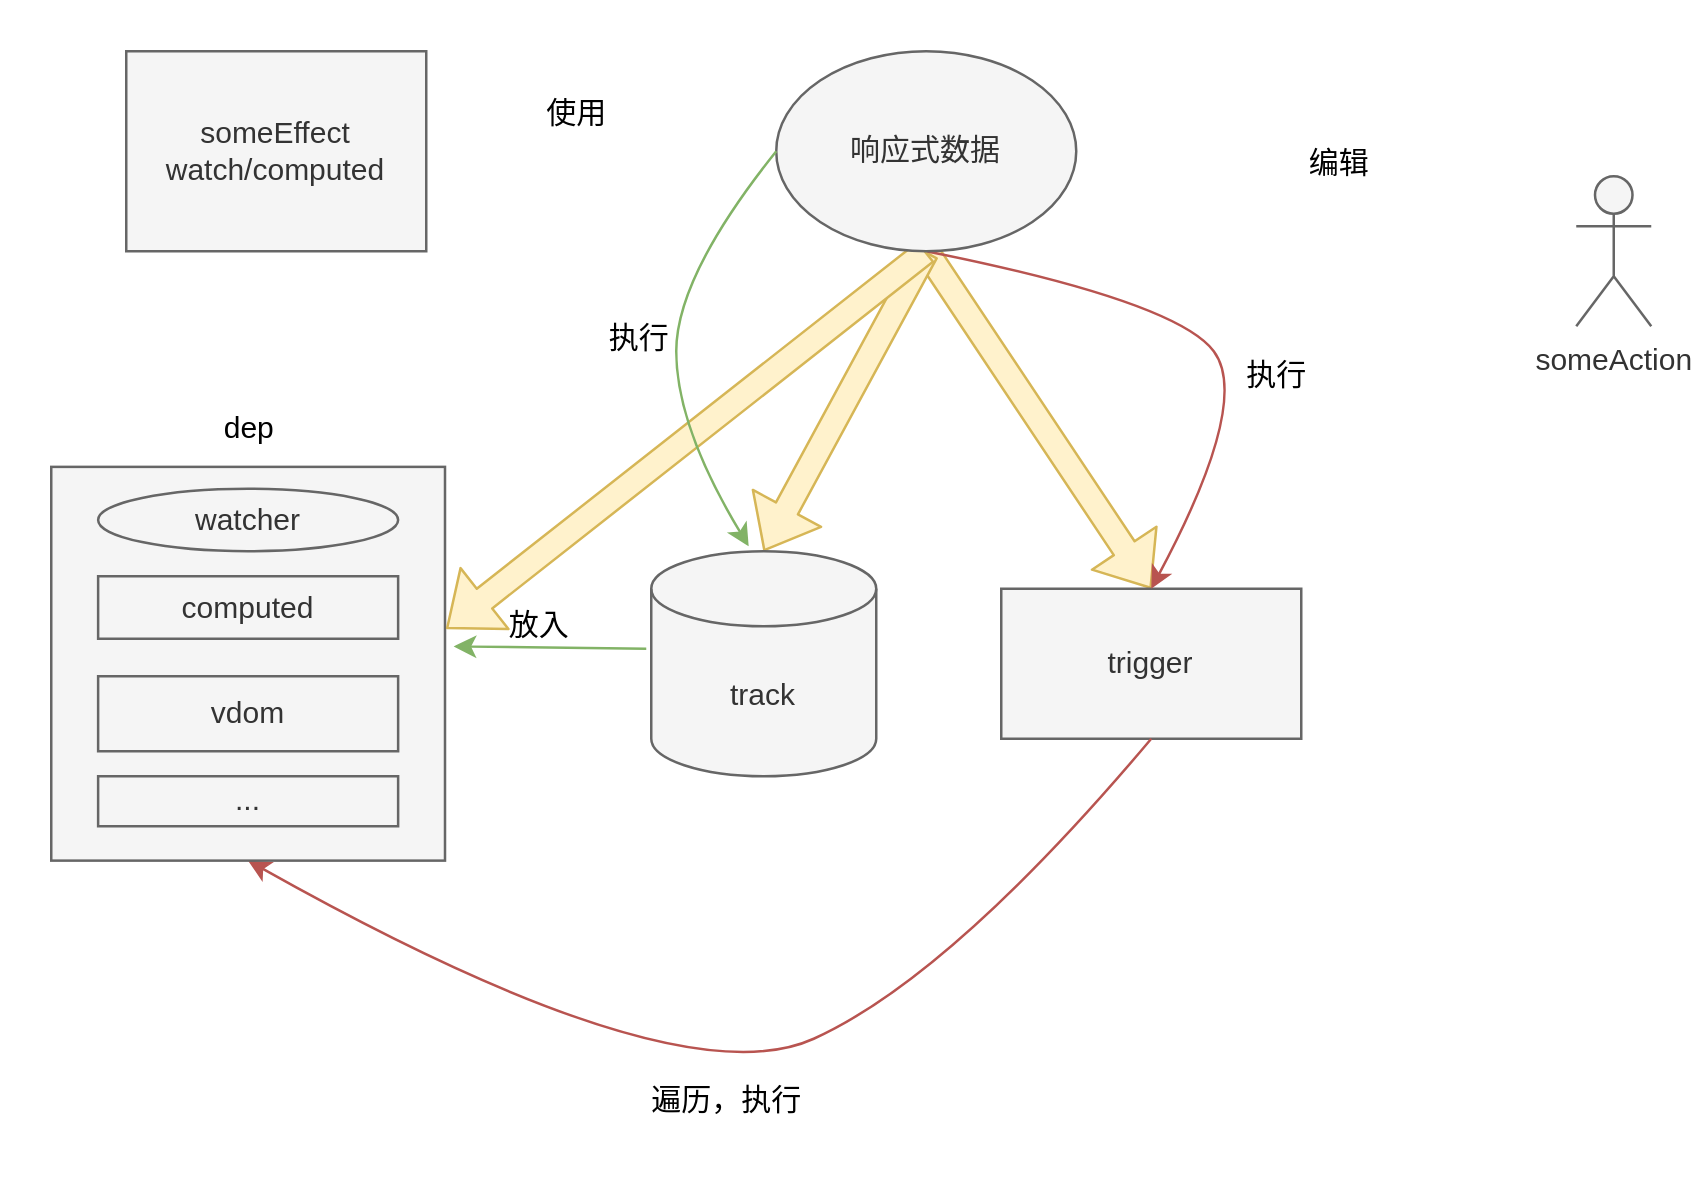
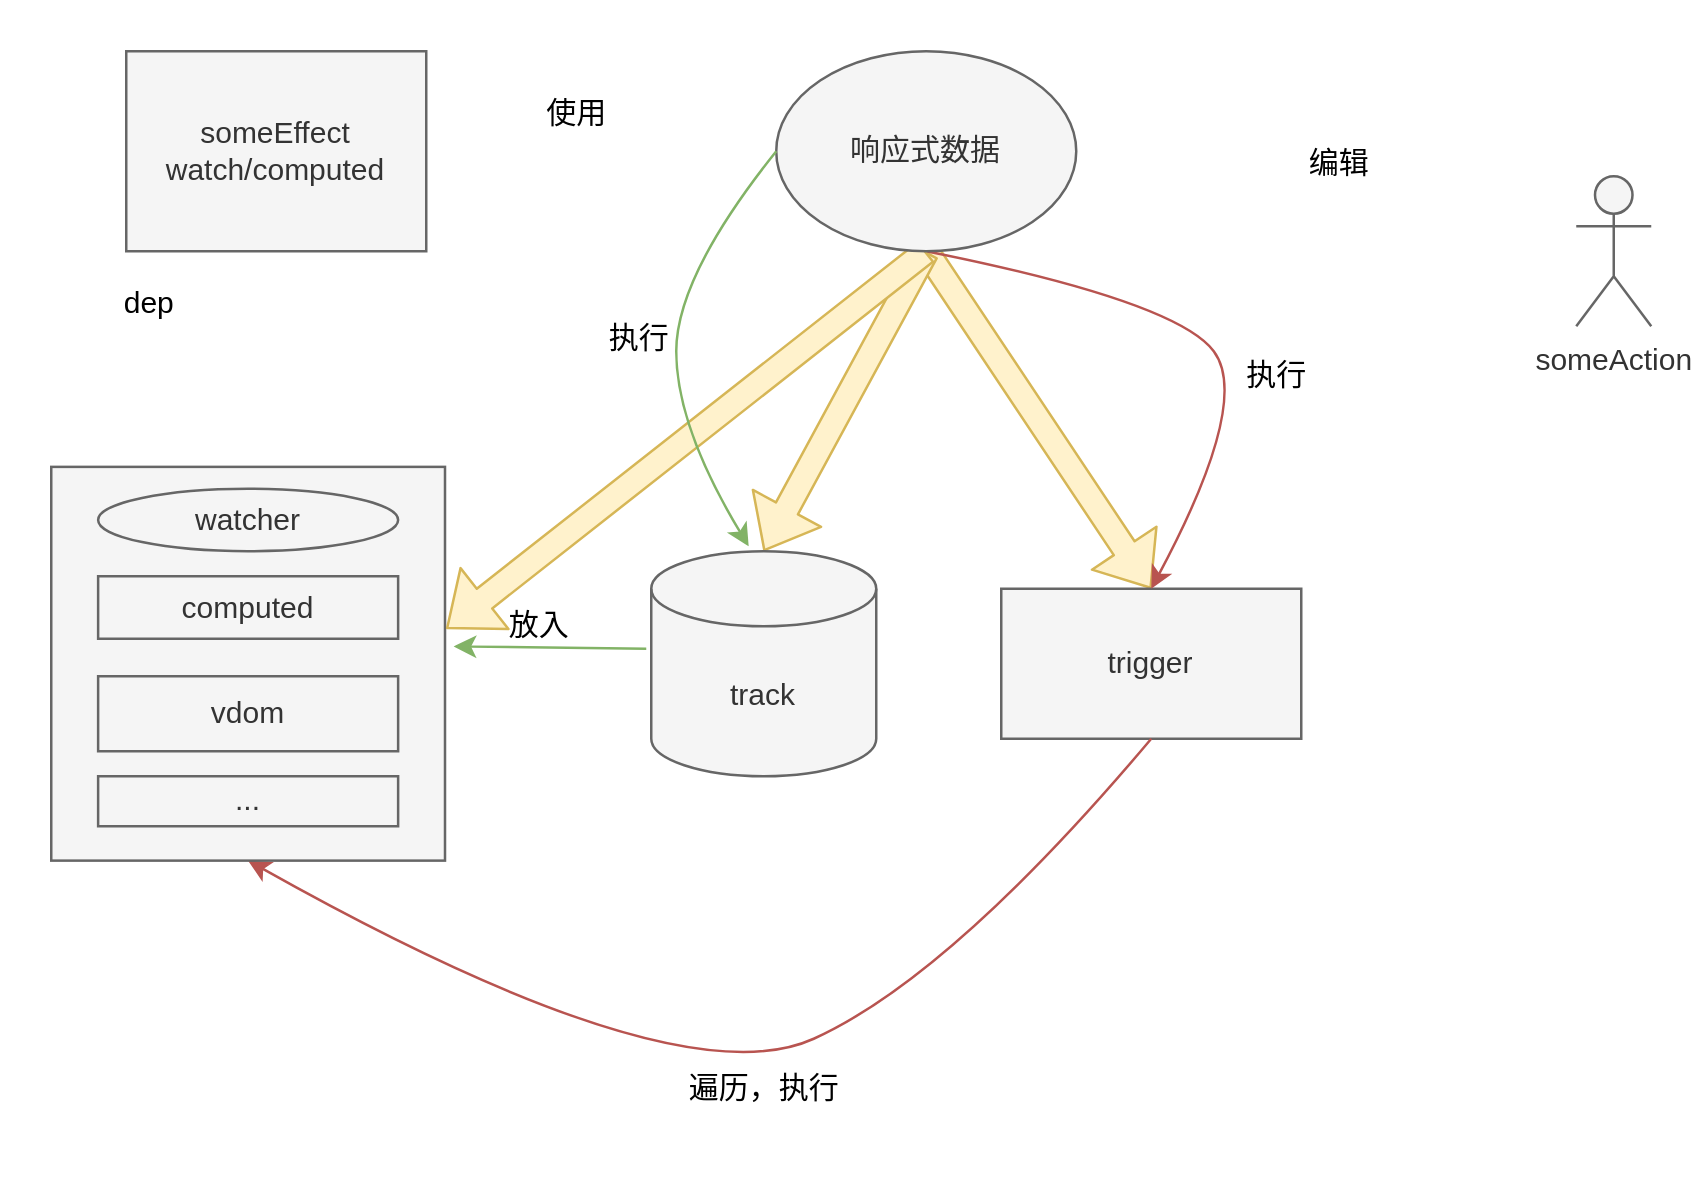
(248, 429) -> (148, 304)
(726, 1101) -> (764, 1089)
